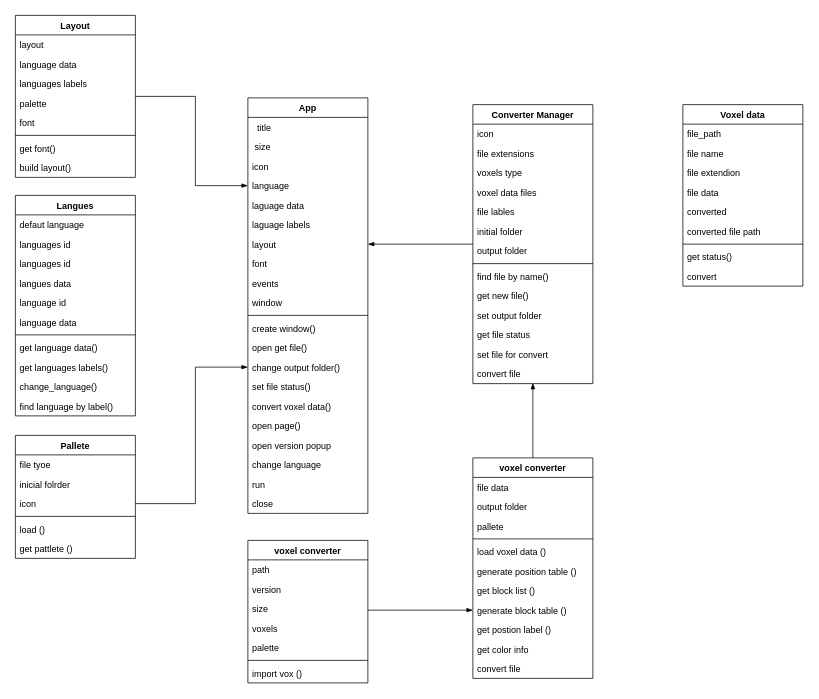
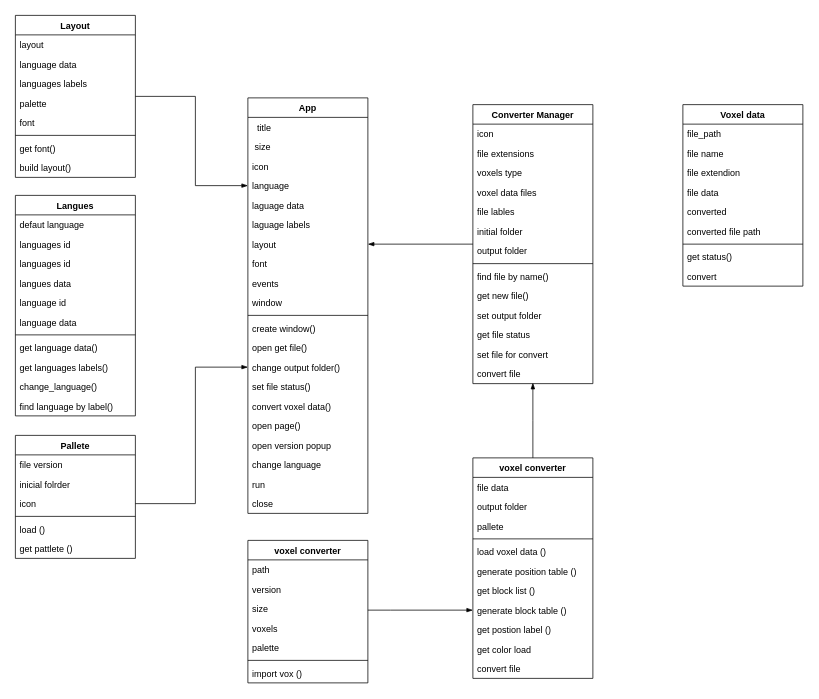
(39, 465) -> (45, 465)
(508, 650) -> (508, 650)
